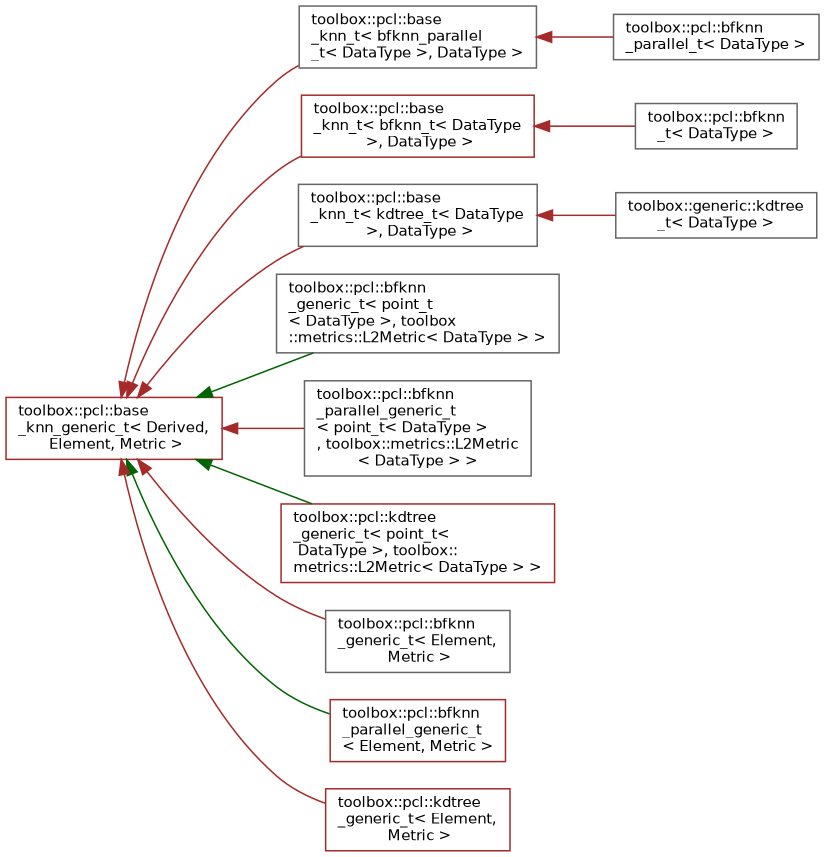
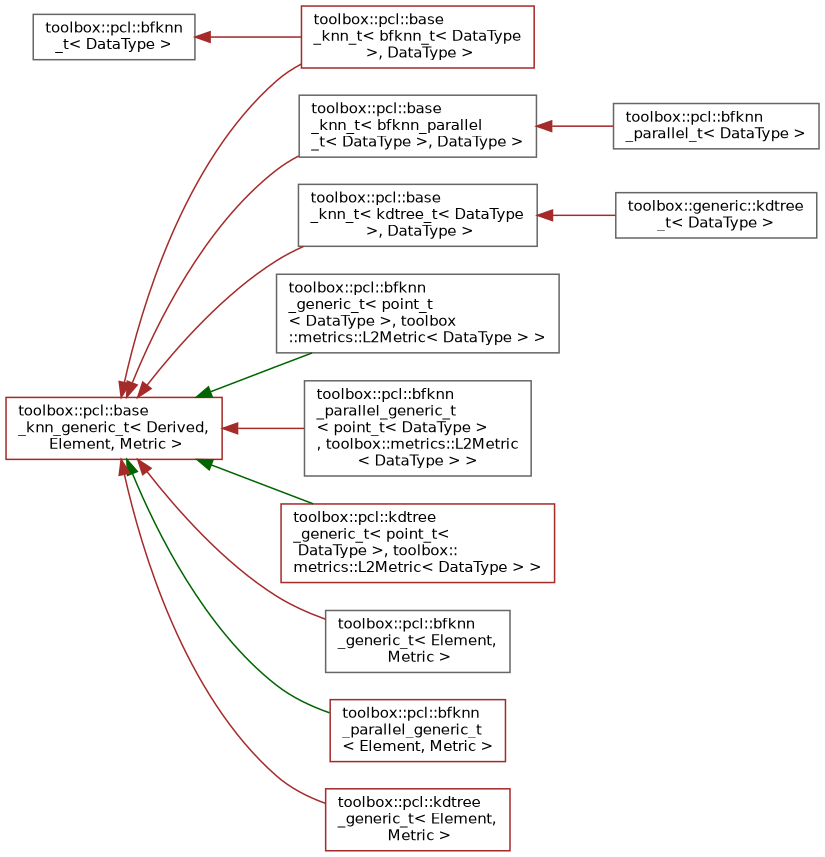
(592, 126) -> (256, 37)
